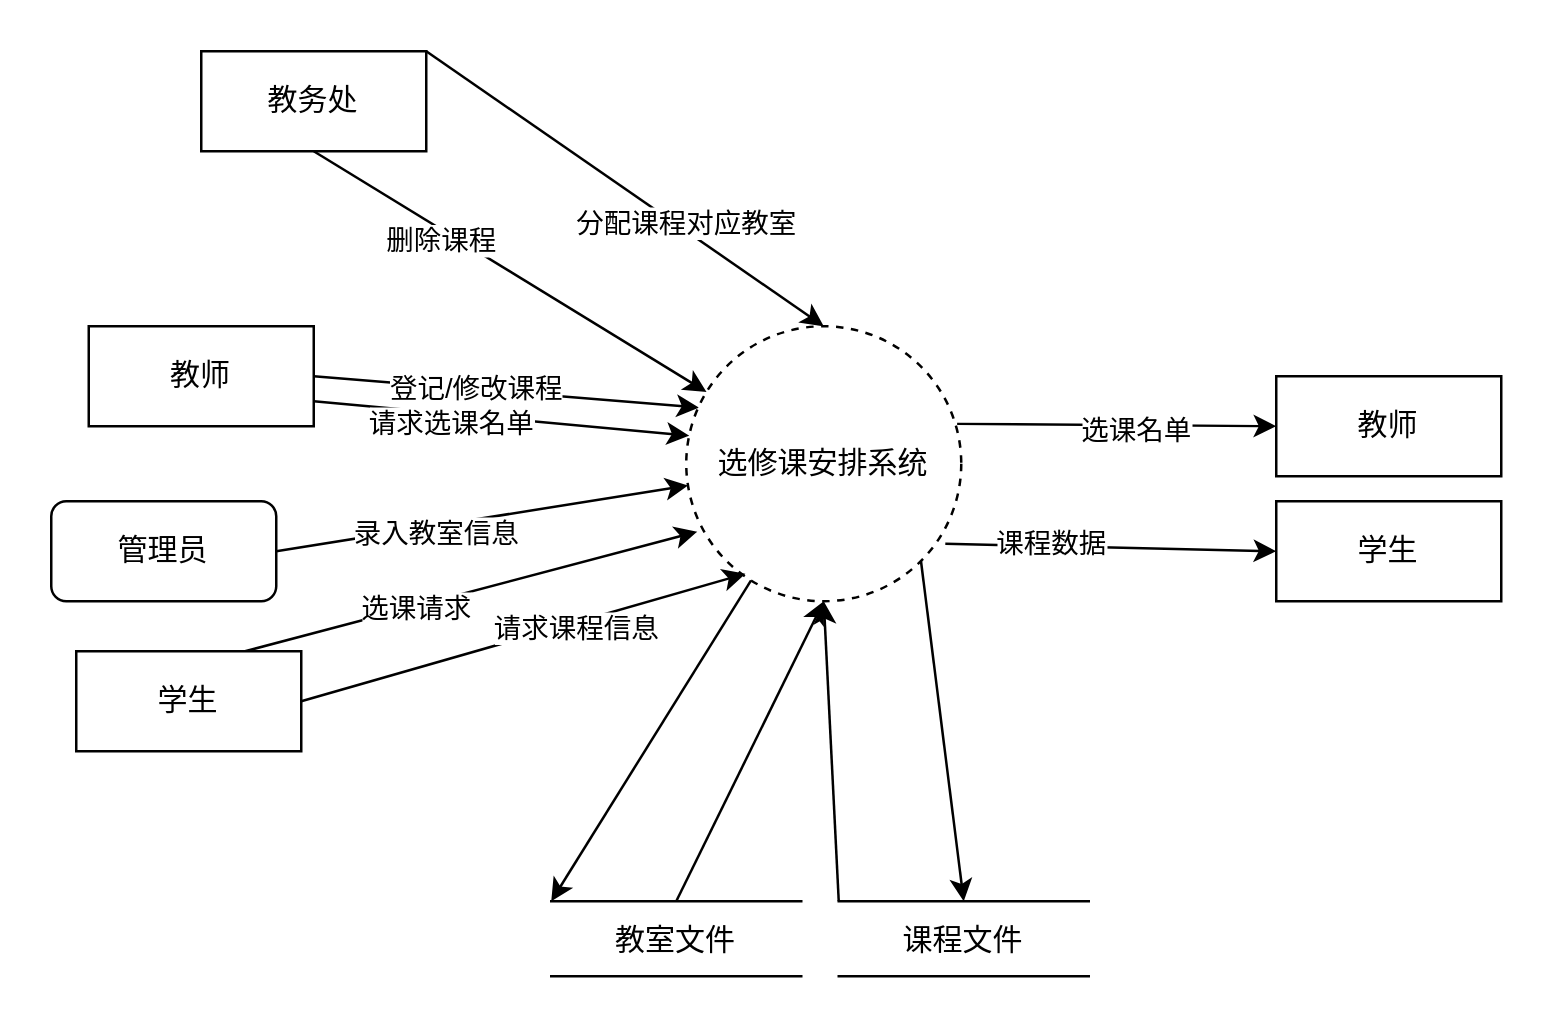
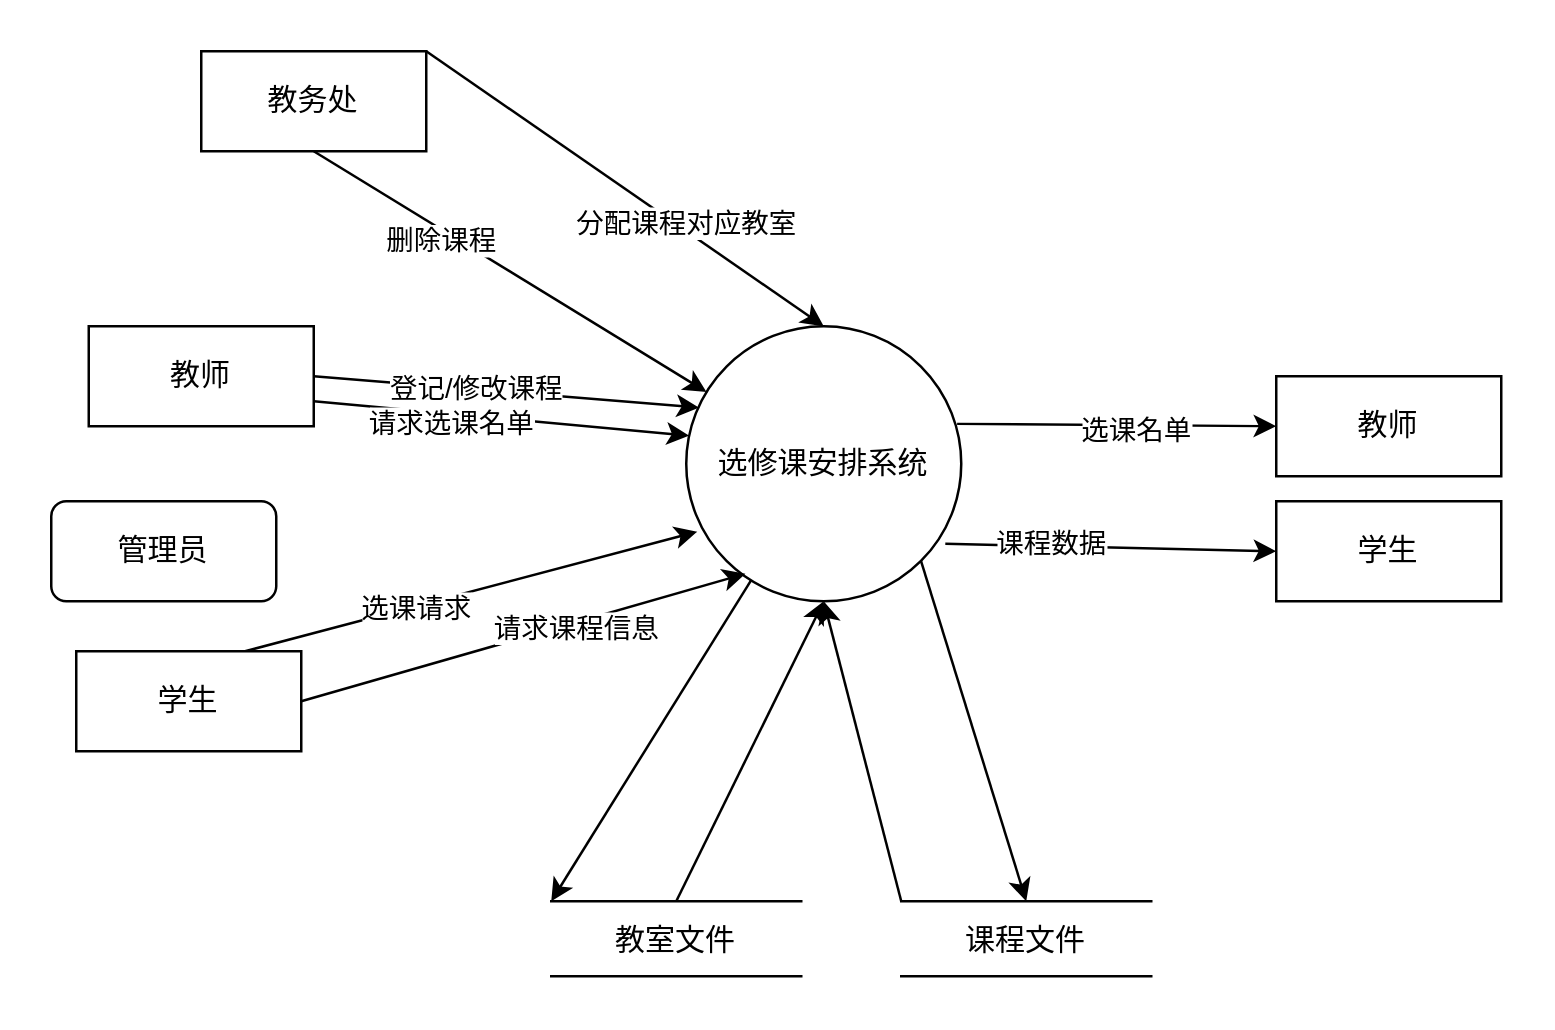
(824, 464) -> (824, 464)
(540, 509) -> none
(964, 939) -> (1026, 939)
